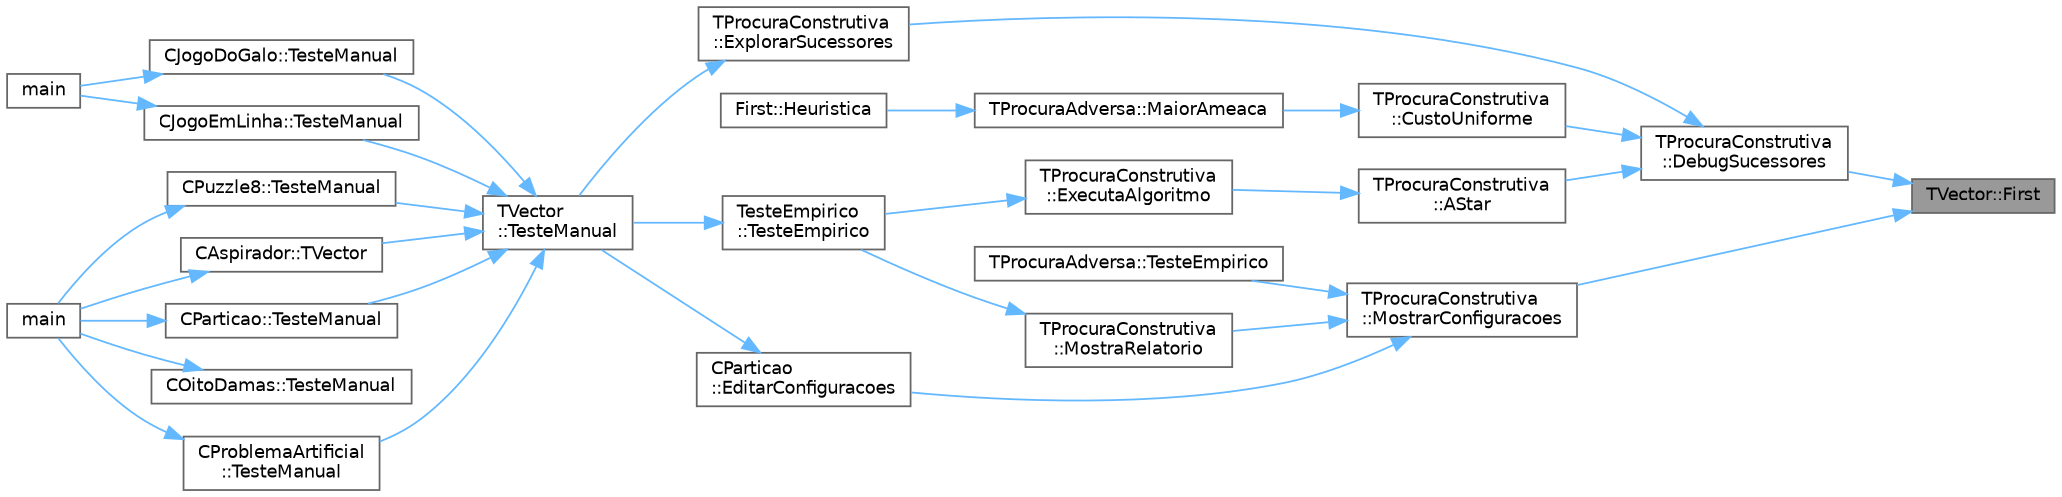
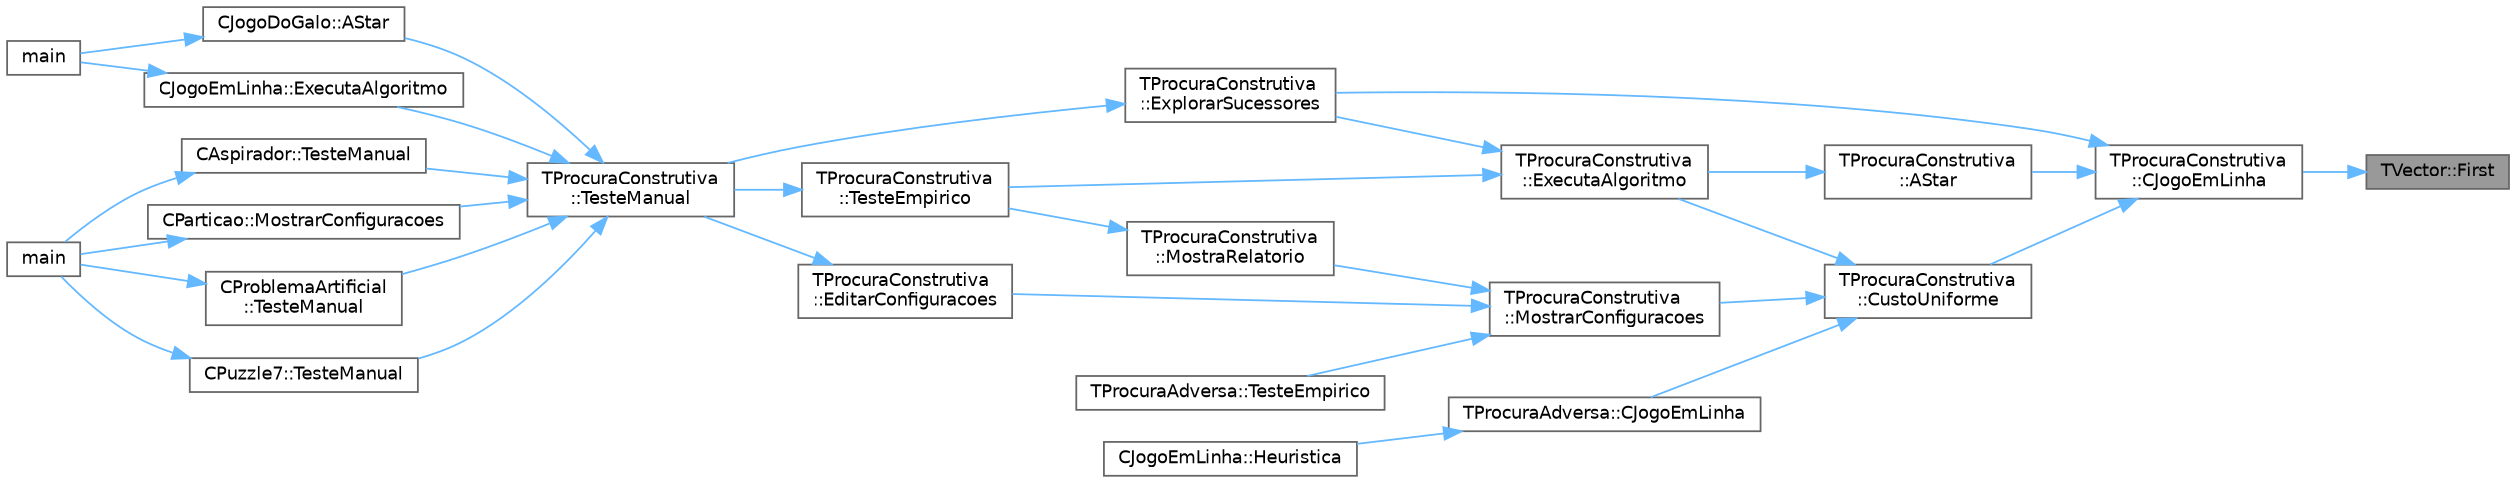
(282, 57) -> (304, 24)
(804, 110) -> (1230, 459)
(1129, 110) -> (1605, 414)
(282, 123) -> (304, 90)
none -> (1409, 132)
(1745, 153) -> (2199, 172)
(282, 189) -> (304, 375)
(558, 223) -> (631, 190)
(804, 223) -> (905, 190)
none -> (1758, 229)
(1735, 250) -> (1763, 300)
(282, 255) -> (304, 156)
(282, 321) -> (304, 222)
(804, 380) -> (905, 291)
(282, 387) -> none
